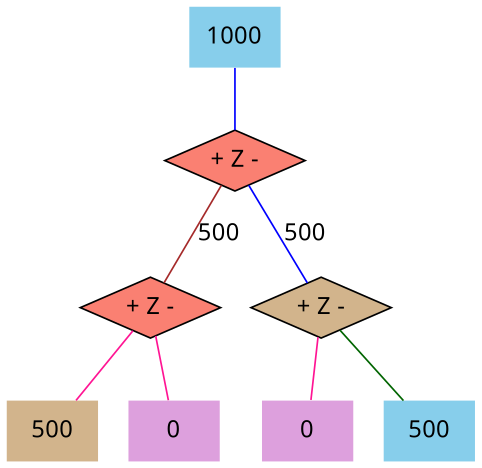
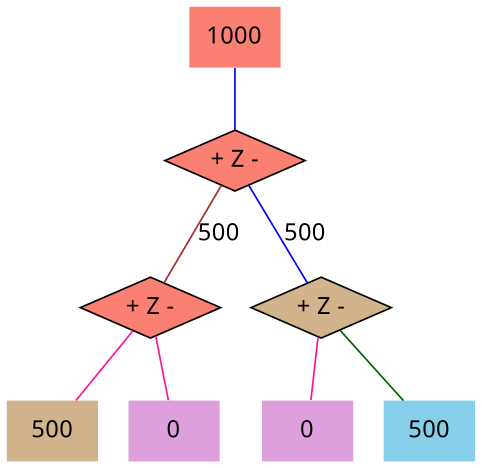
(235, 37) -> (235, 37)
